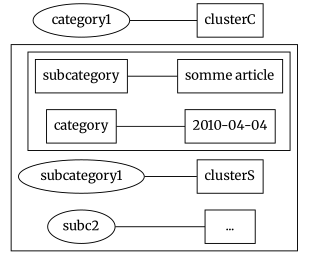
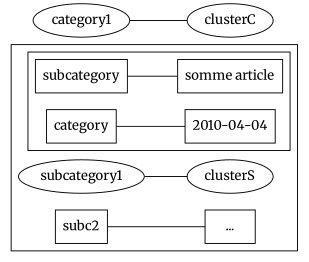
(230, 20) -> (230, 20)
(230, 177) -> (230, 177)
(81, 227) -> (81, 227)
